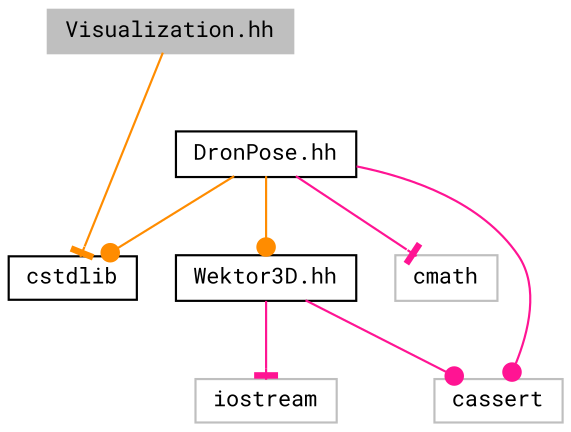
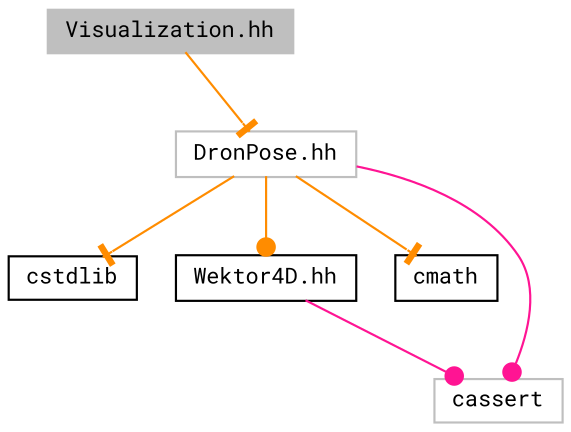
(124, 150) -> (214, 87)
(266, 154) -> (266, 154)
(351, 213) -> (351, 213)
(173, 214) -> (173, 214)
(266, 278) -> (266, 278)
(446, 278) -> (446, 278)
(266, 401) -> none
